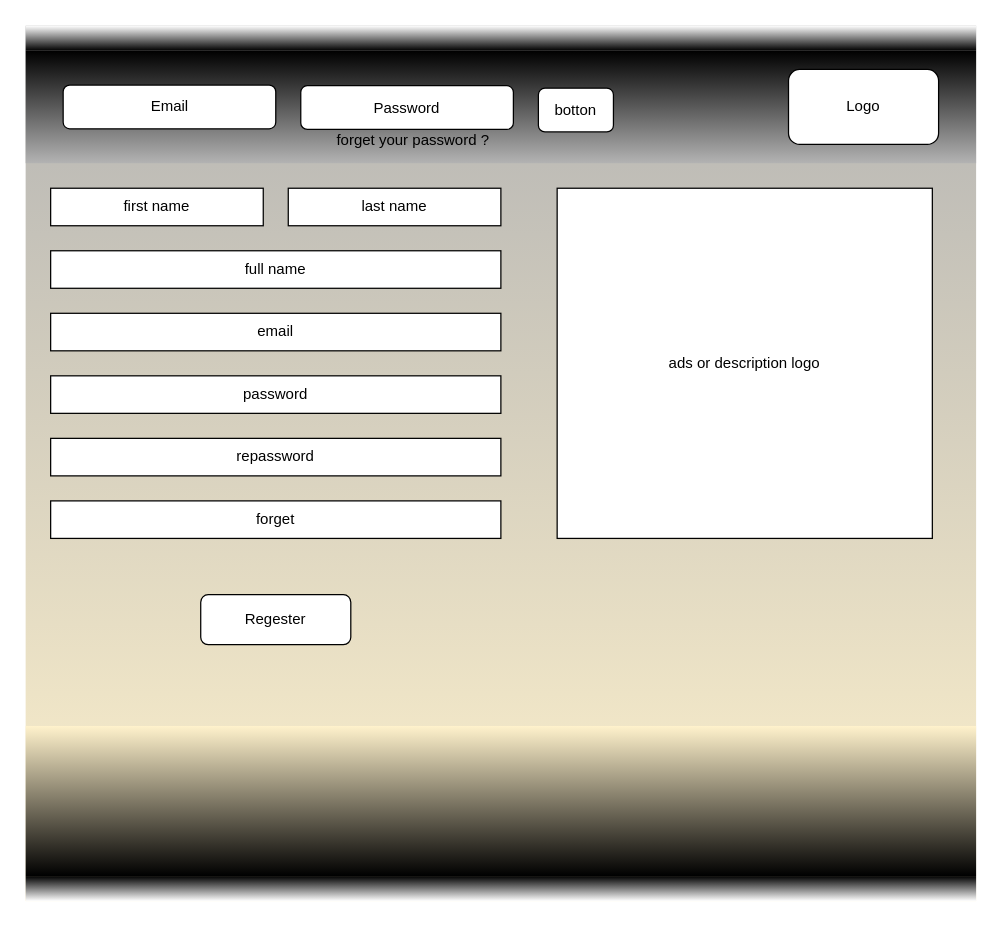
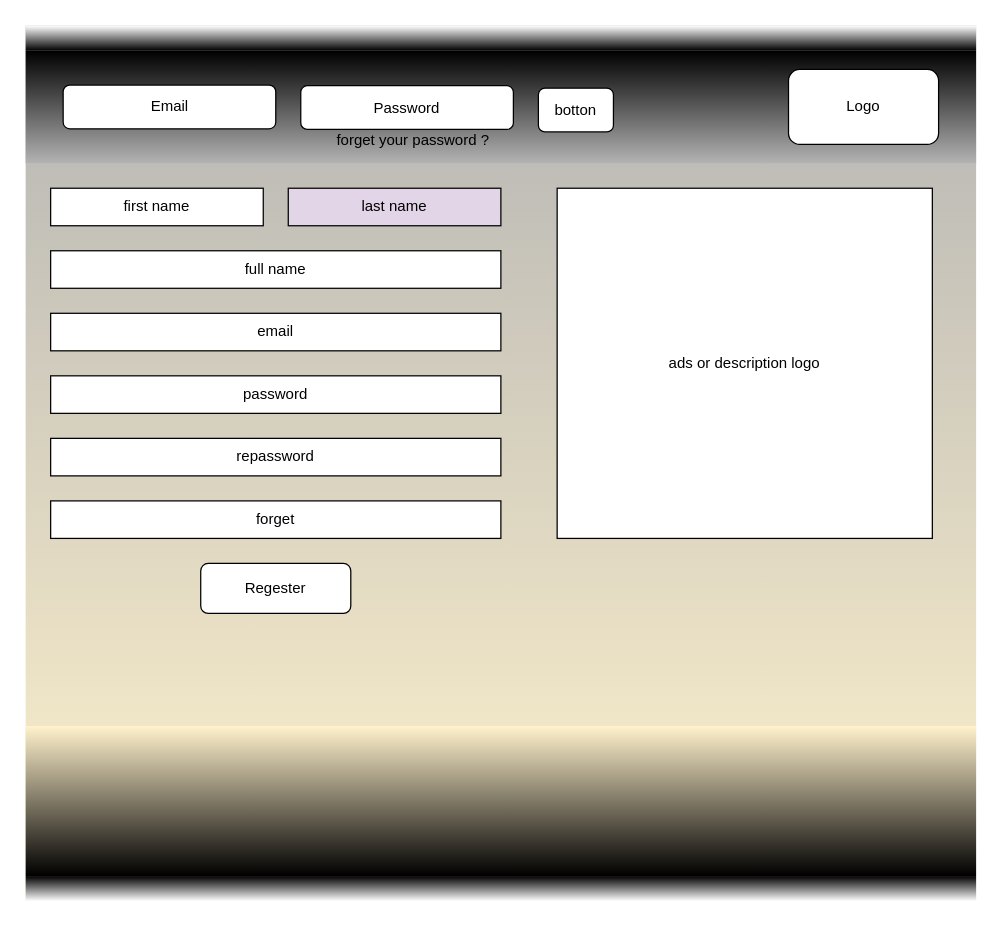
(394, 207) -> (394, 207)
(276, 619) -> (276, 588)
